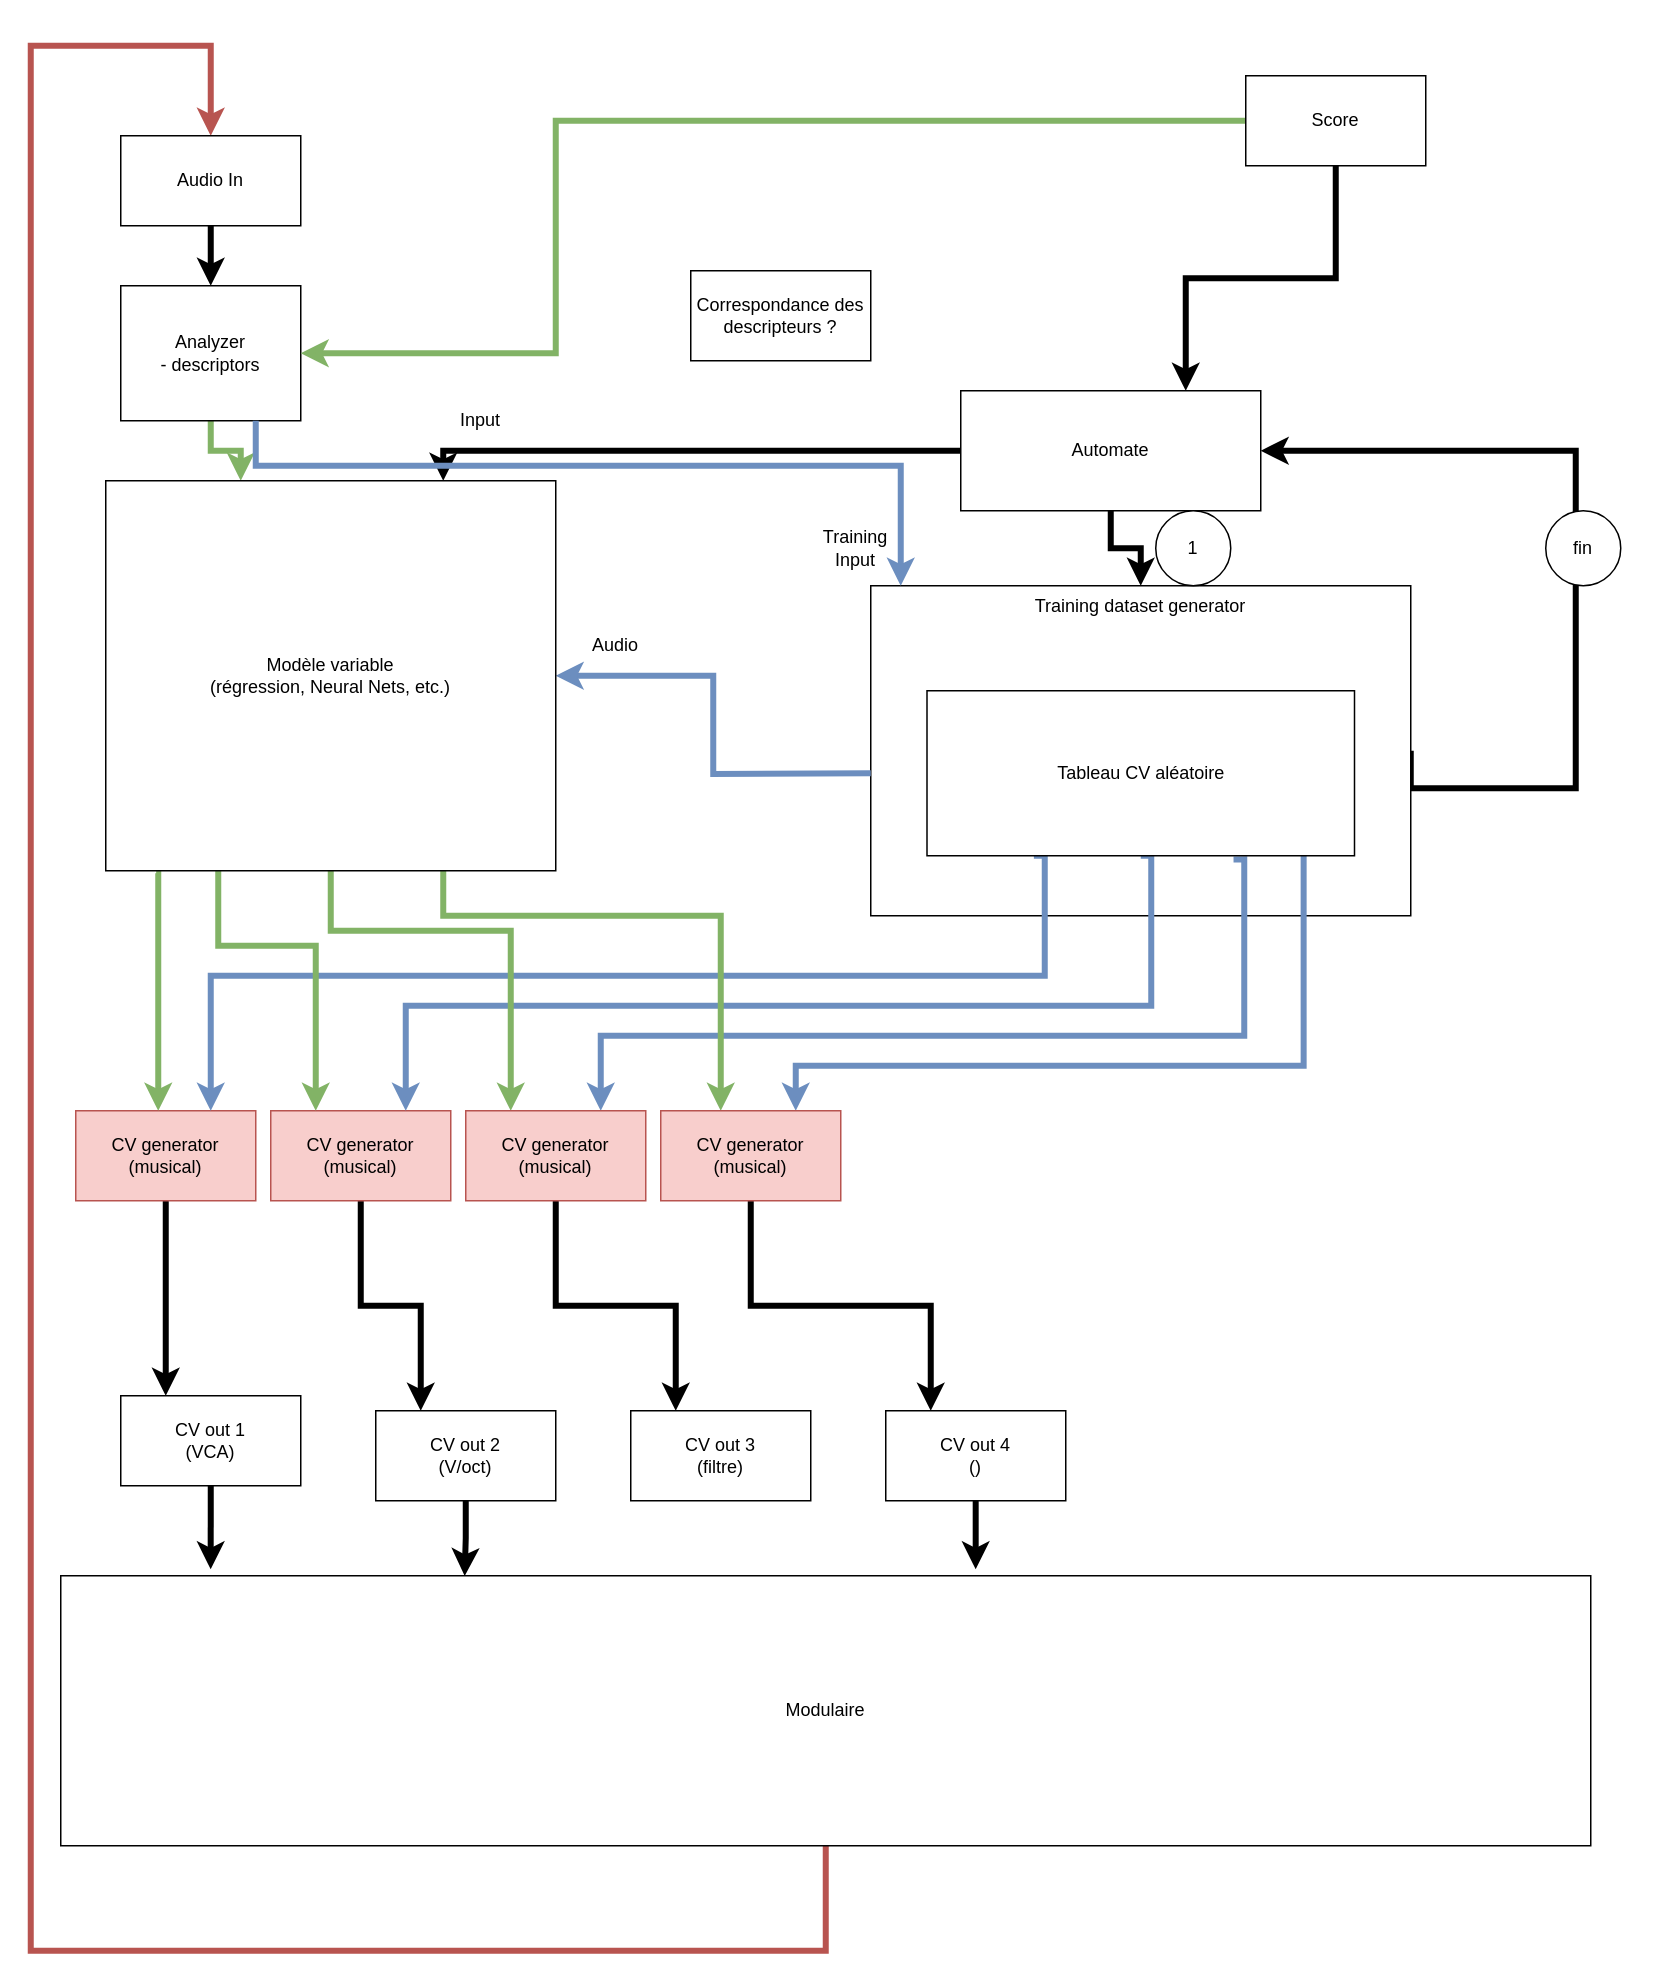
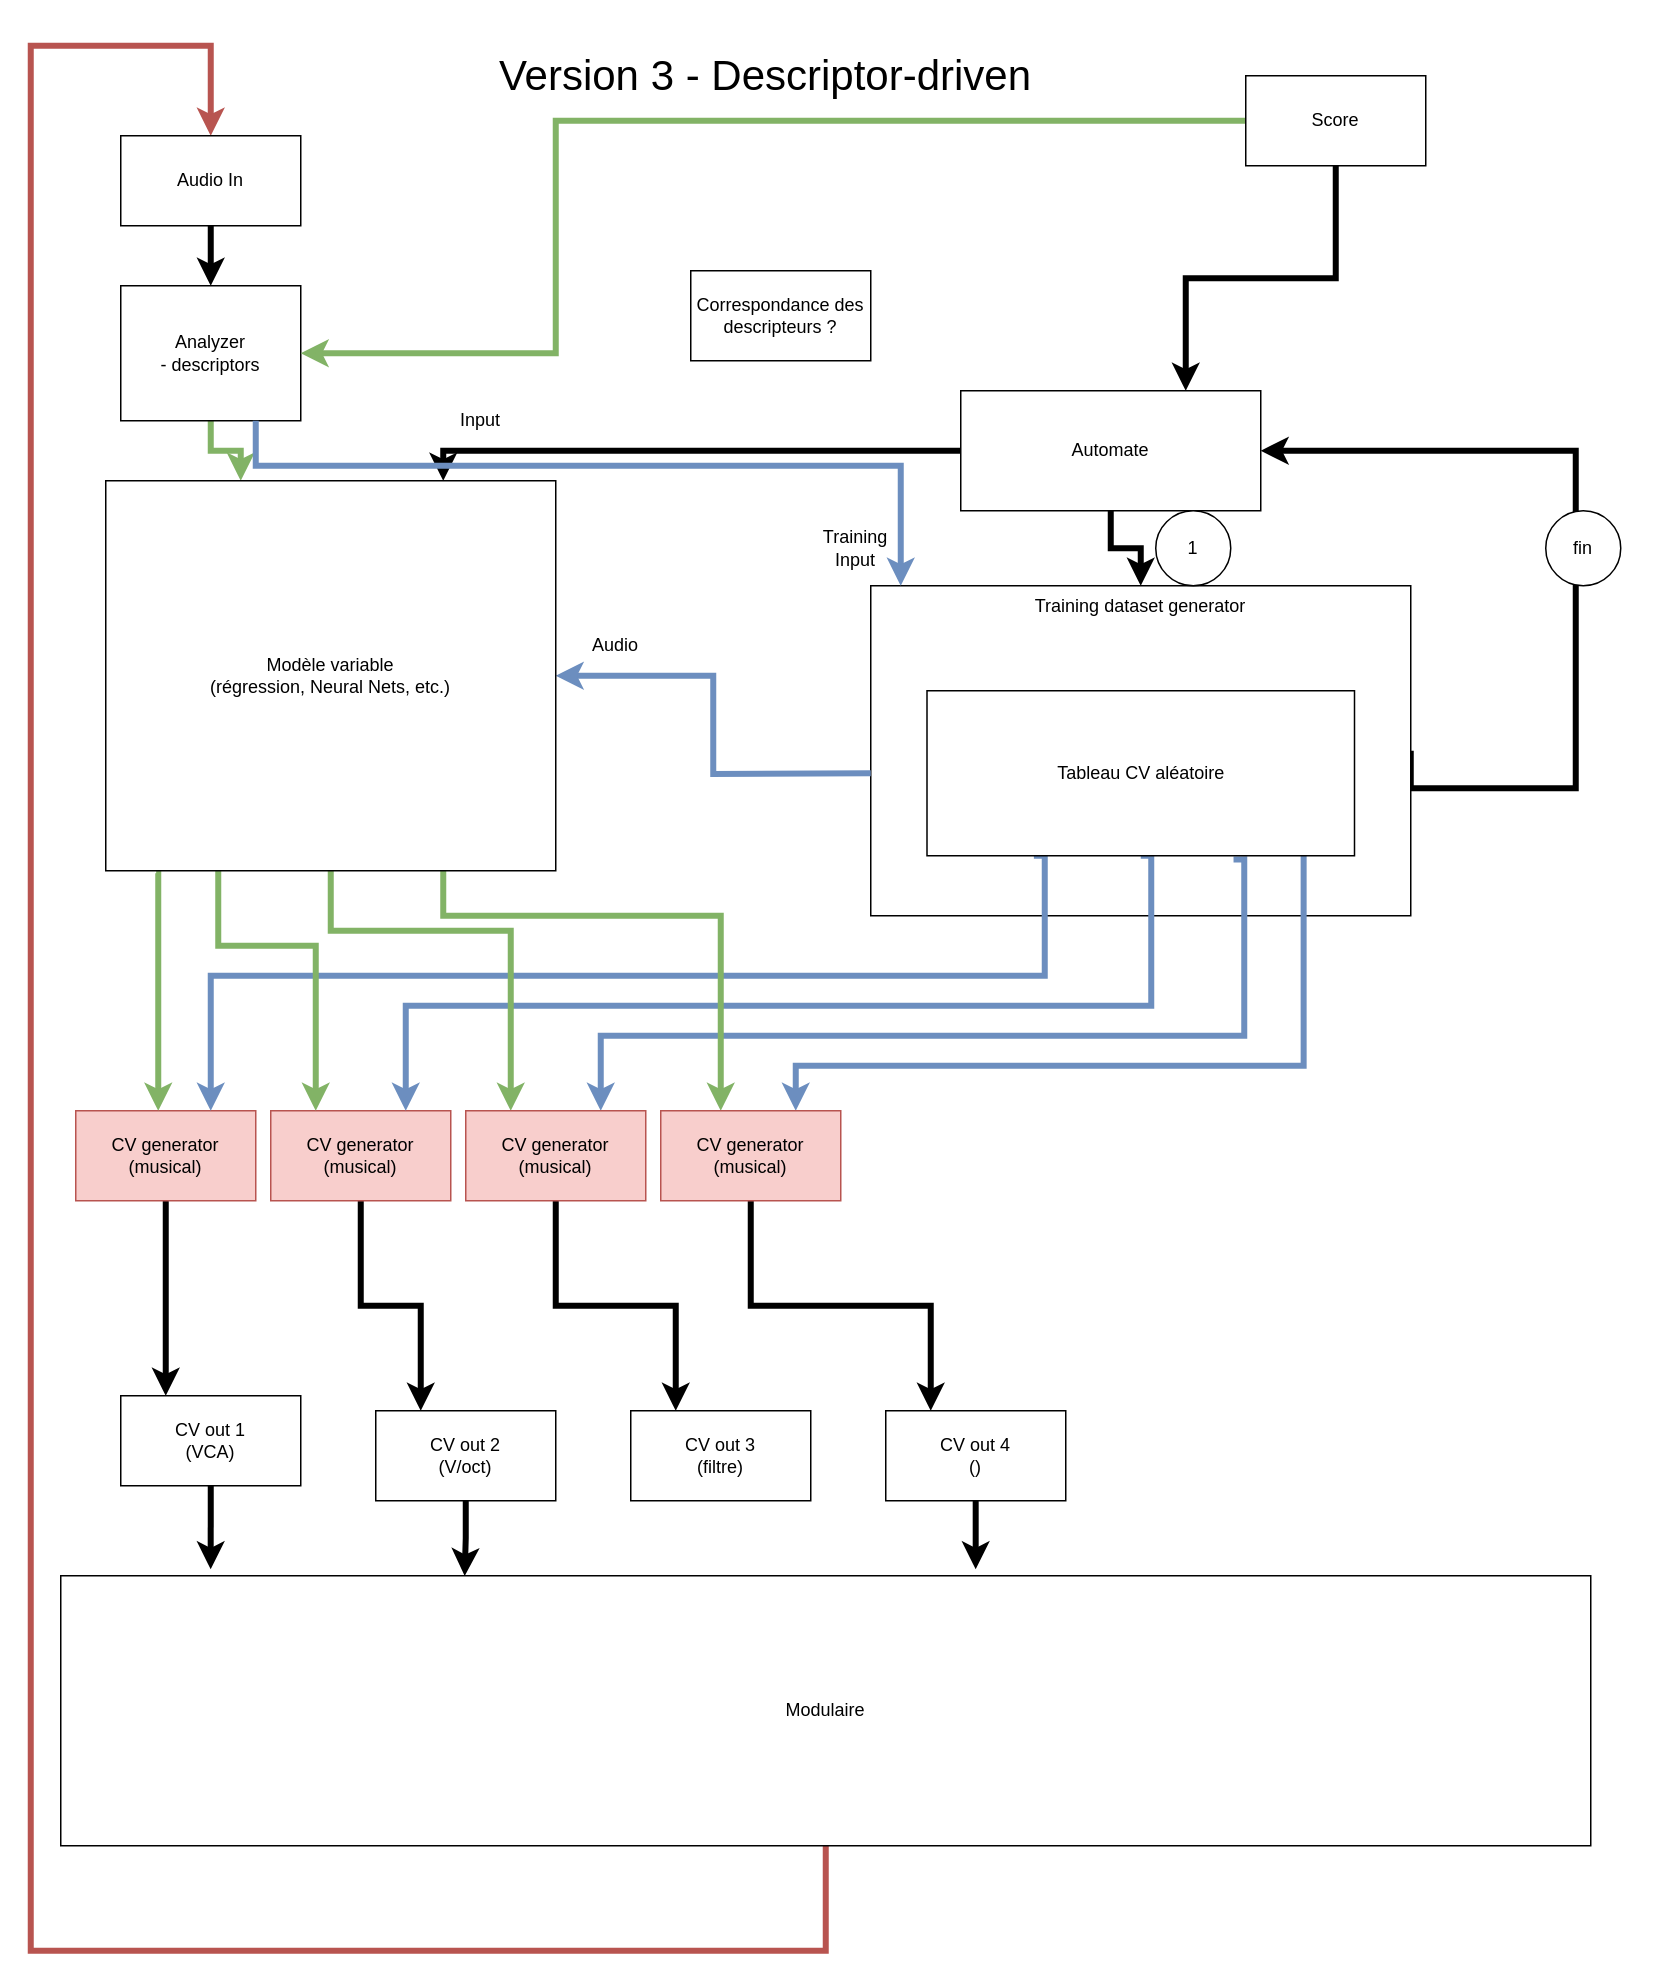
none -> (766, 76)
